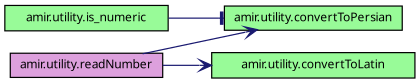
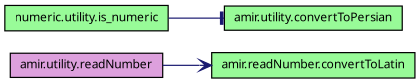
(86, 18) -> (86, 18)
(194, 43) -> none
(313, 65) -> (313, 65)
